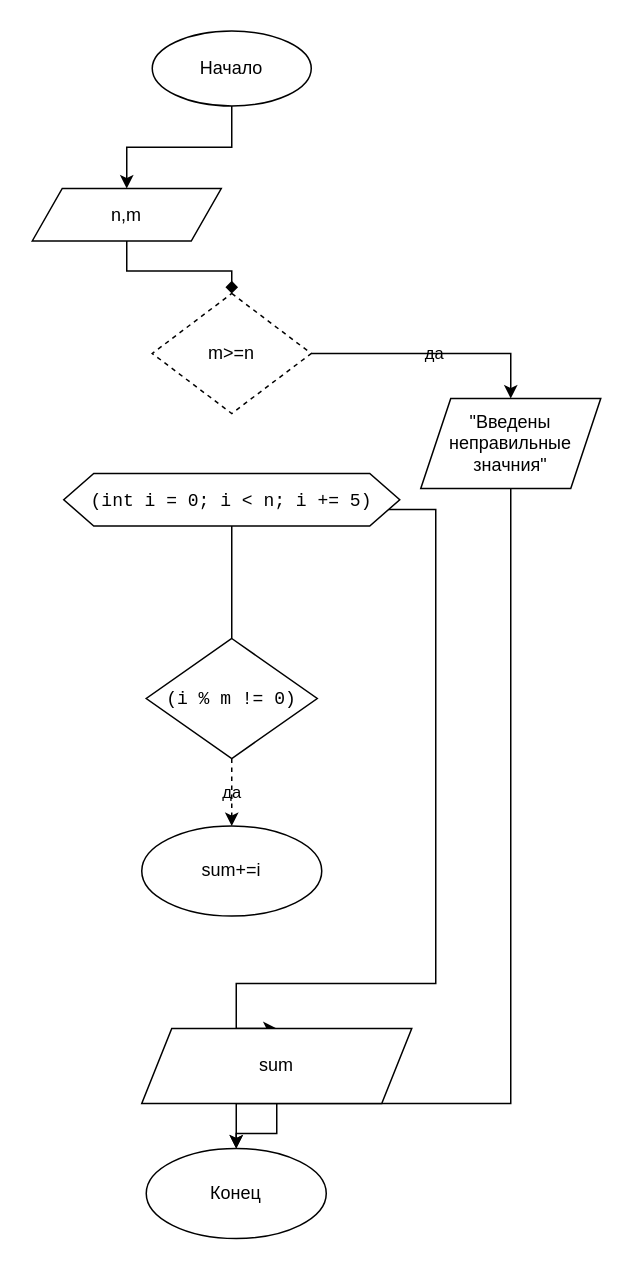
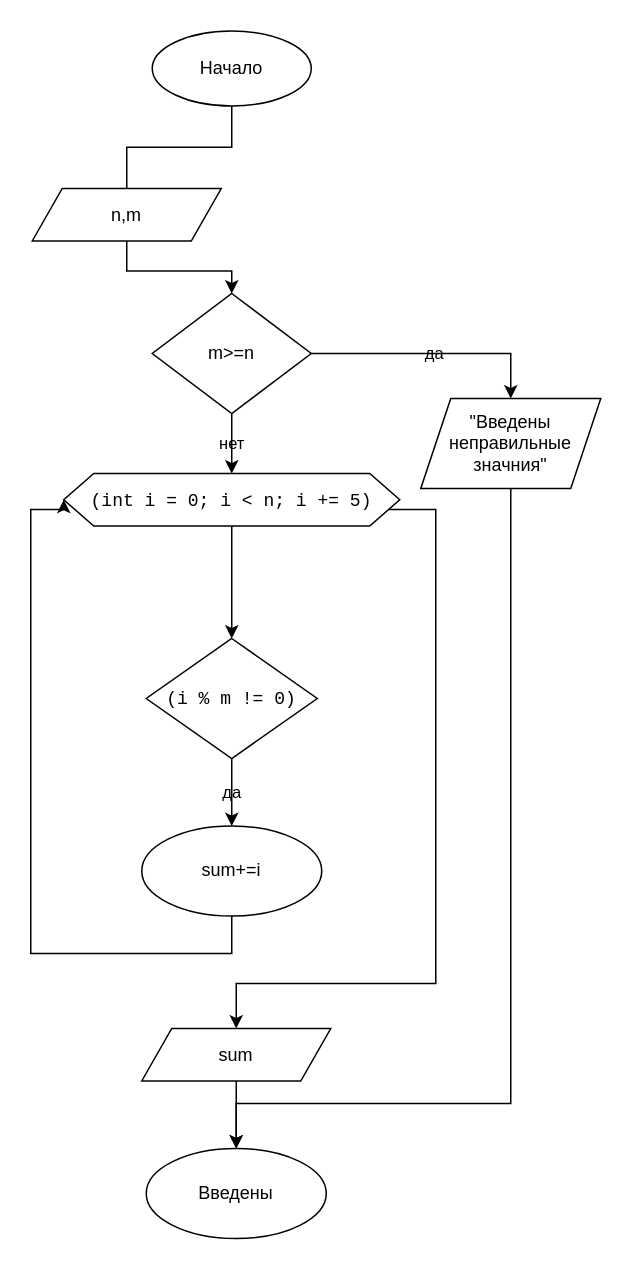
(127, 177) -> (127, 181)
(232, 281) -> (232, 282)
(232, 353) -> (232, 353)
none -> (232, 438)
(232, 631) -> (232, 627)
(232, 786) -> (232, 786)
none -> (31, 833)
(277, 1066) -> (236, 1055)
(236, 1193) -> (236, 1193)
